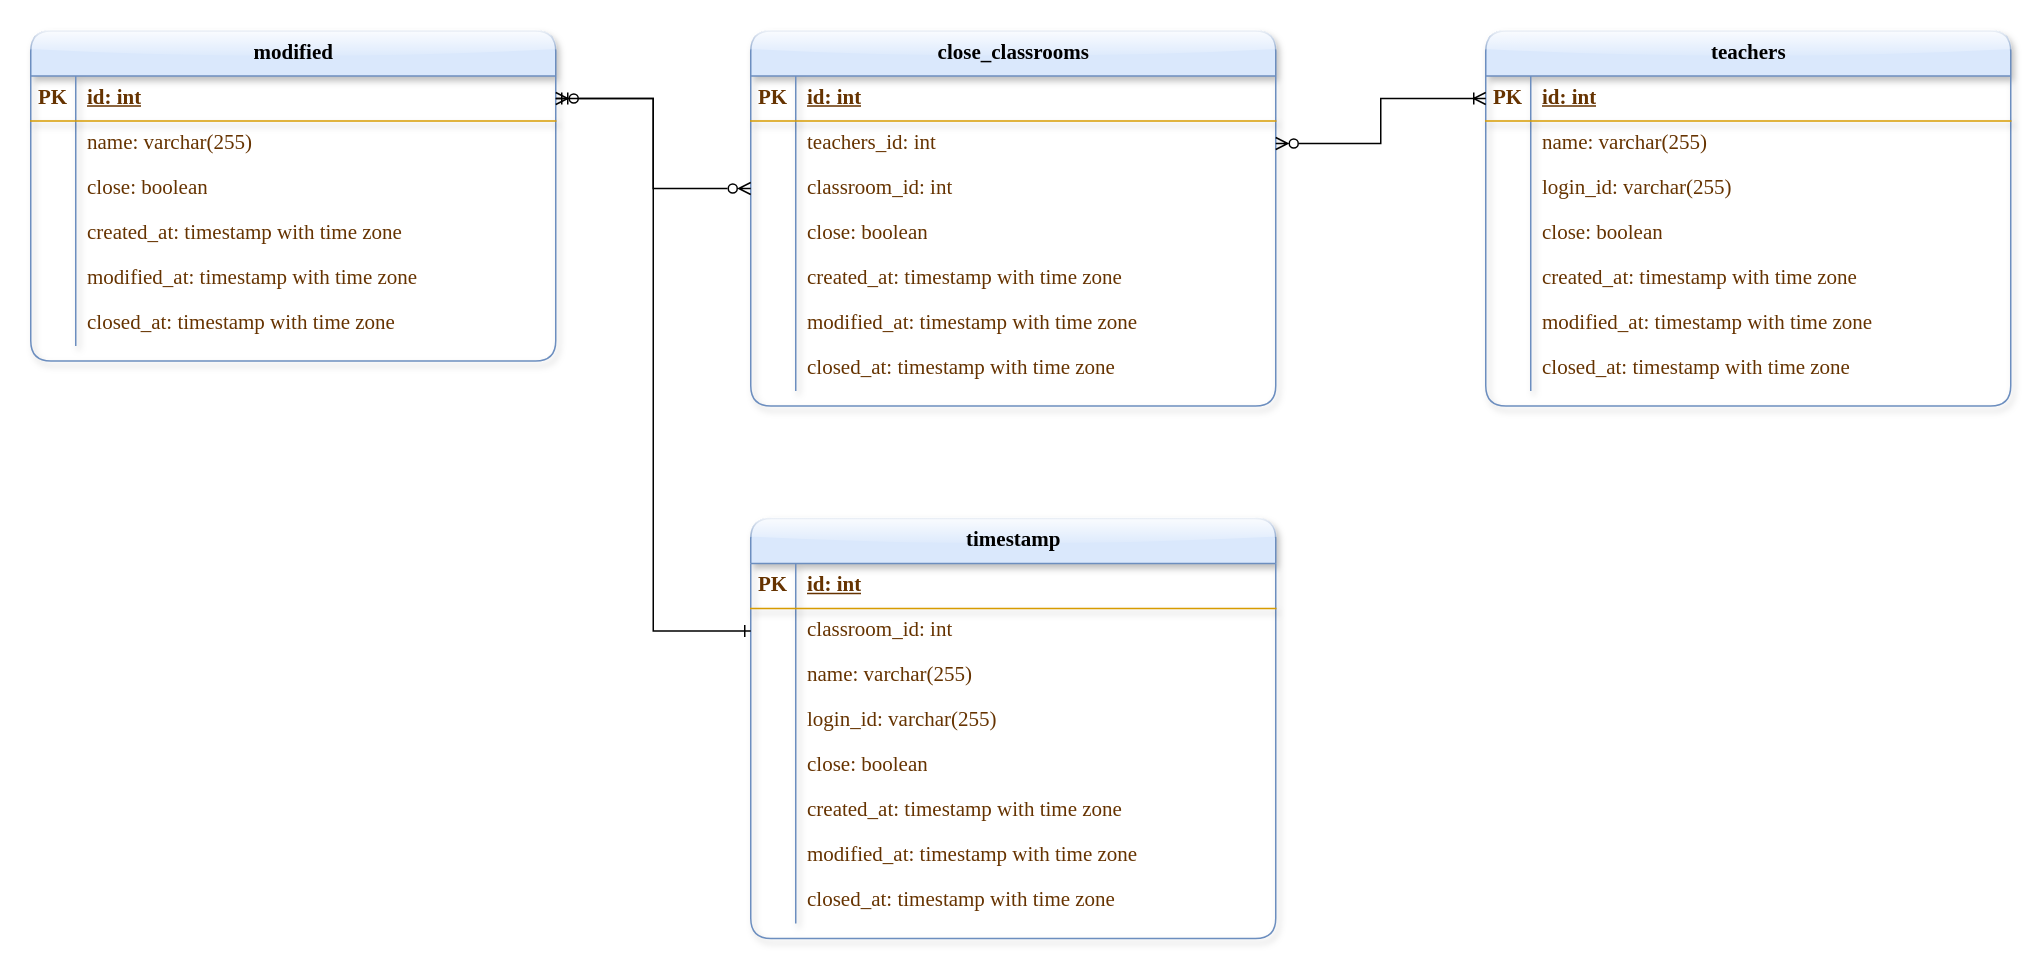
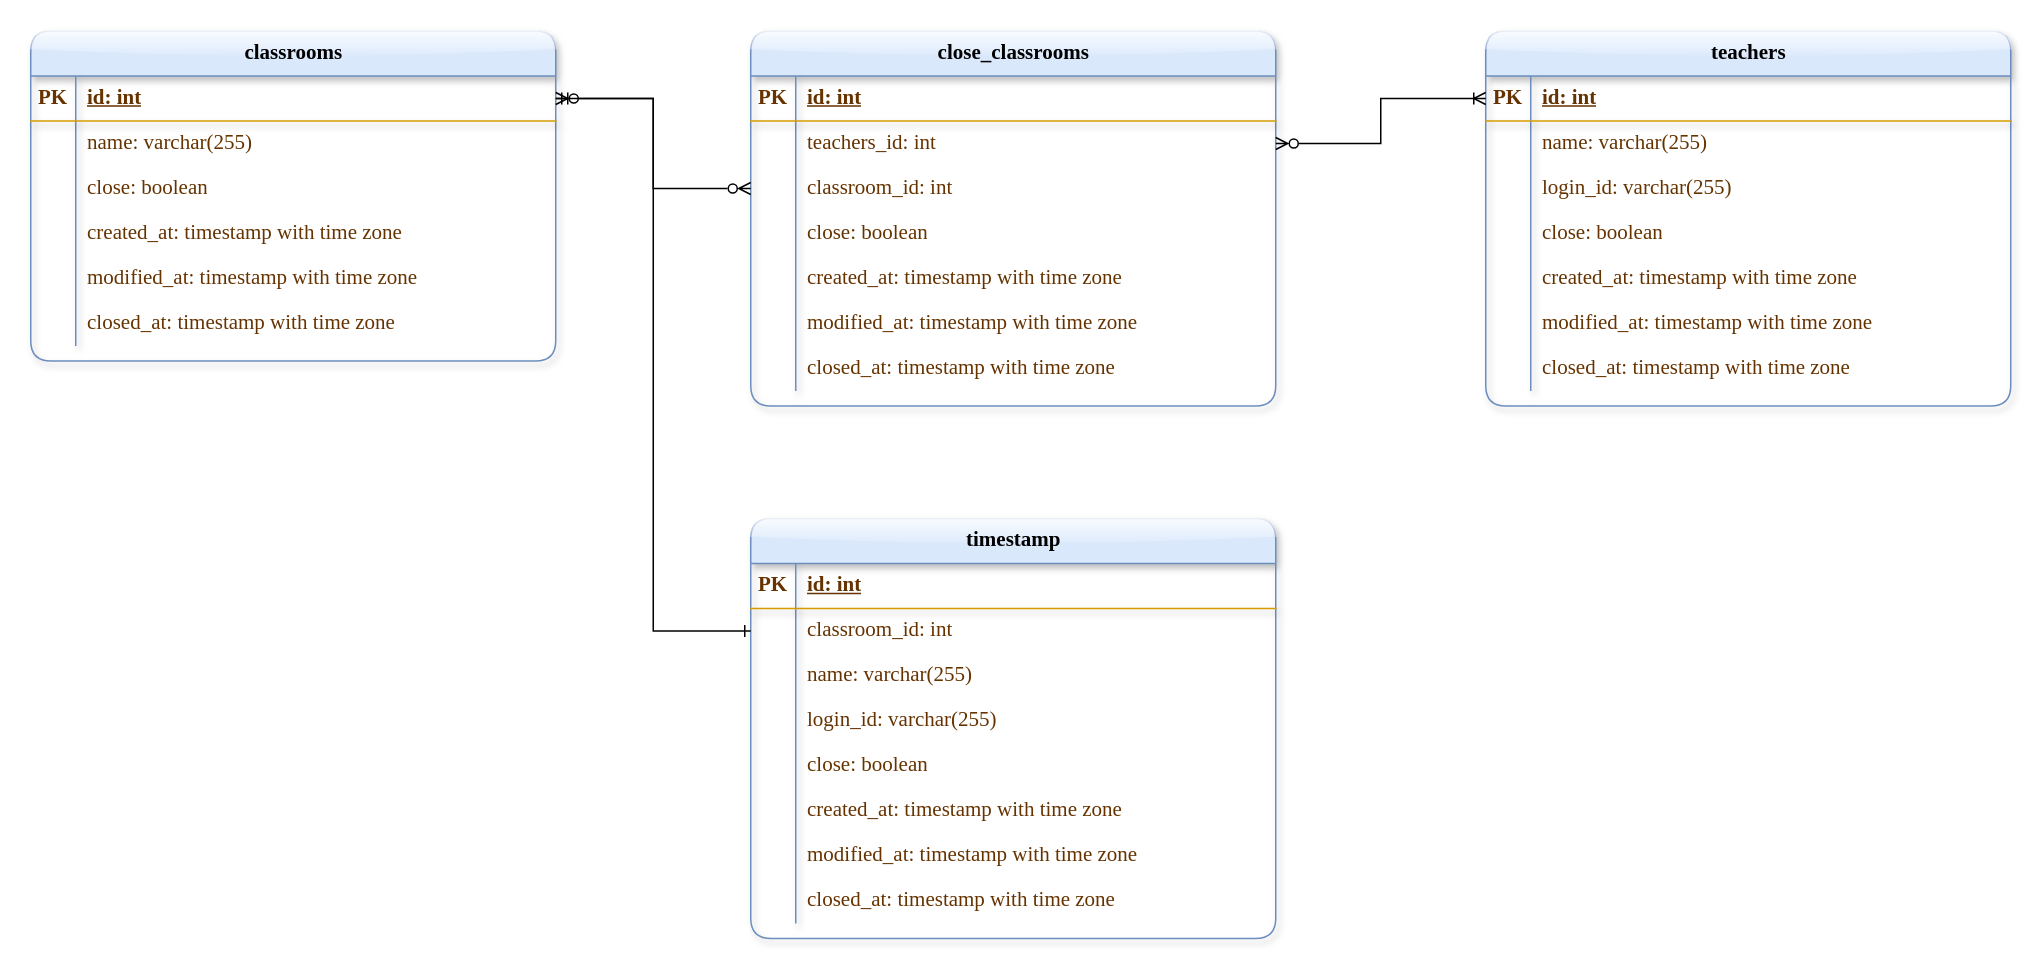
(294, 53) -> (294, 53)
